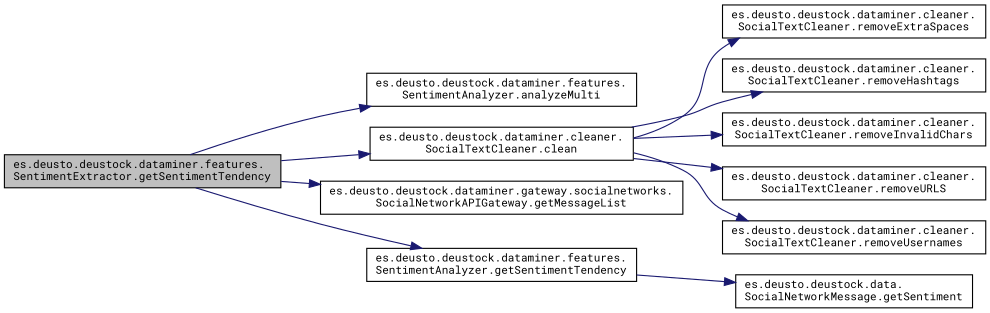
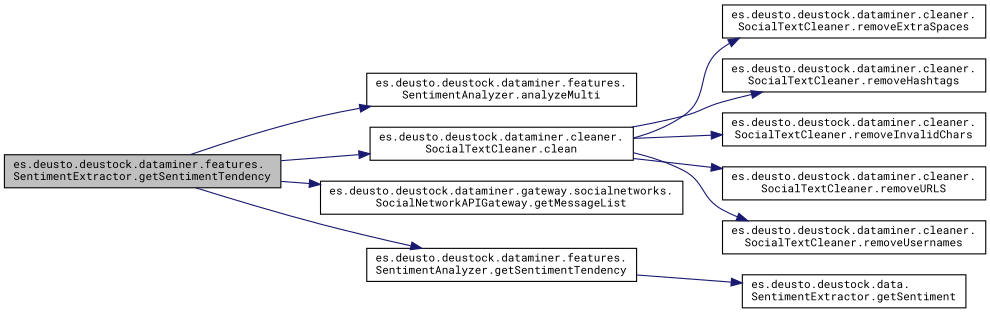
(854, 291) -> (854, 291)
